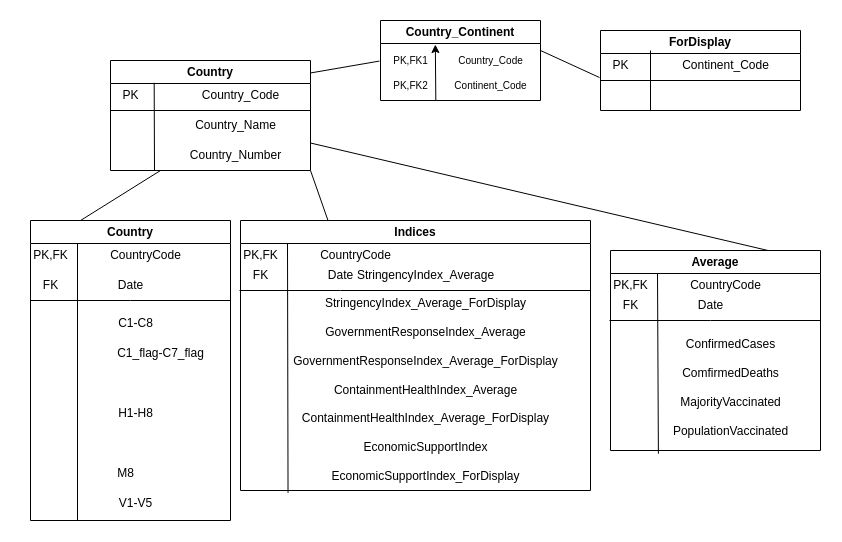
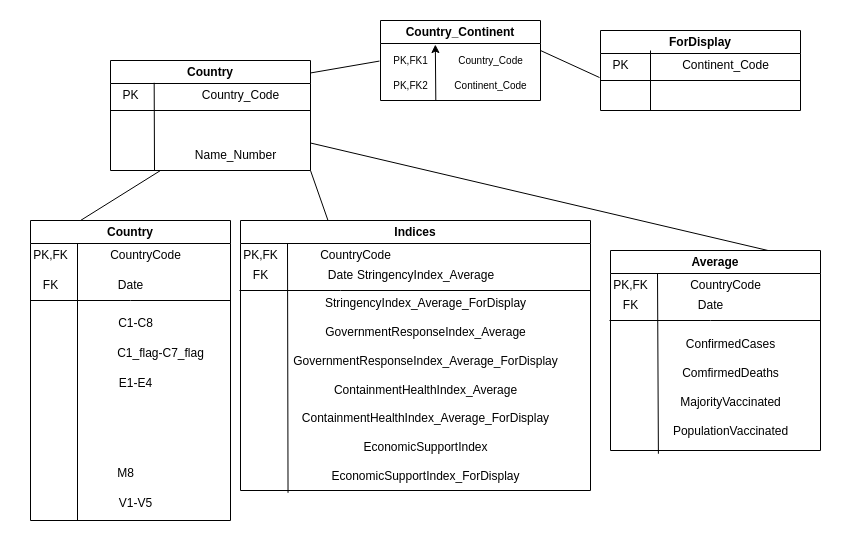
(236, 126) -> none
(236, 156) -> (236, 156)
none -> (136, 384)
(136, 414) -> none
